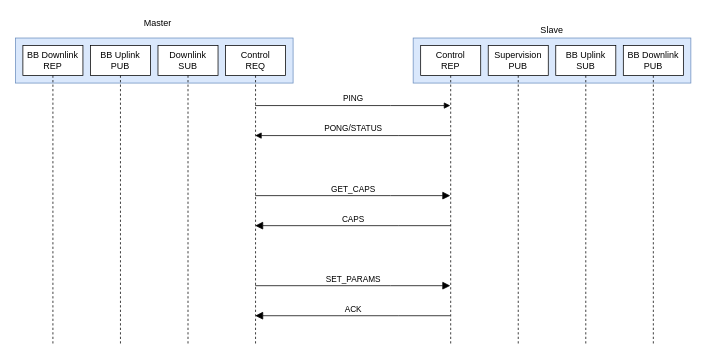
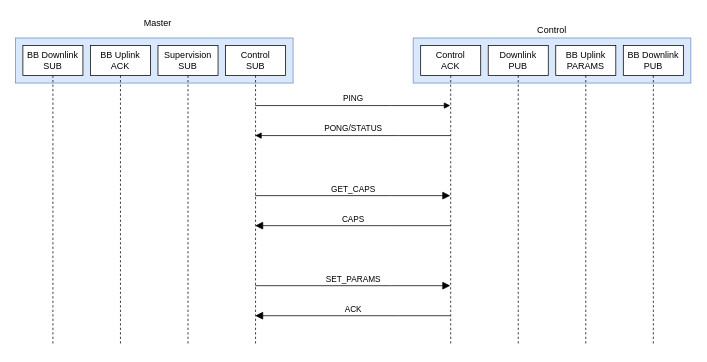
(552, 30) -> (552, 30)
(53, 60) -> (53, 60)
(120, 60) -> (120, 60)
(188, 60) -> (188, 60)
(255, 60) -> (255, 60)
(450, 60) -> (450, 60)
(518, 60) -> (518, 60)
(585, 60) -> (585, 60)
